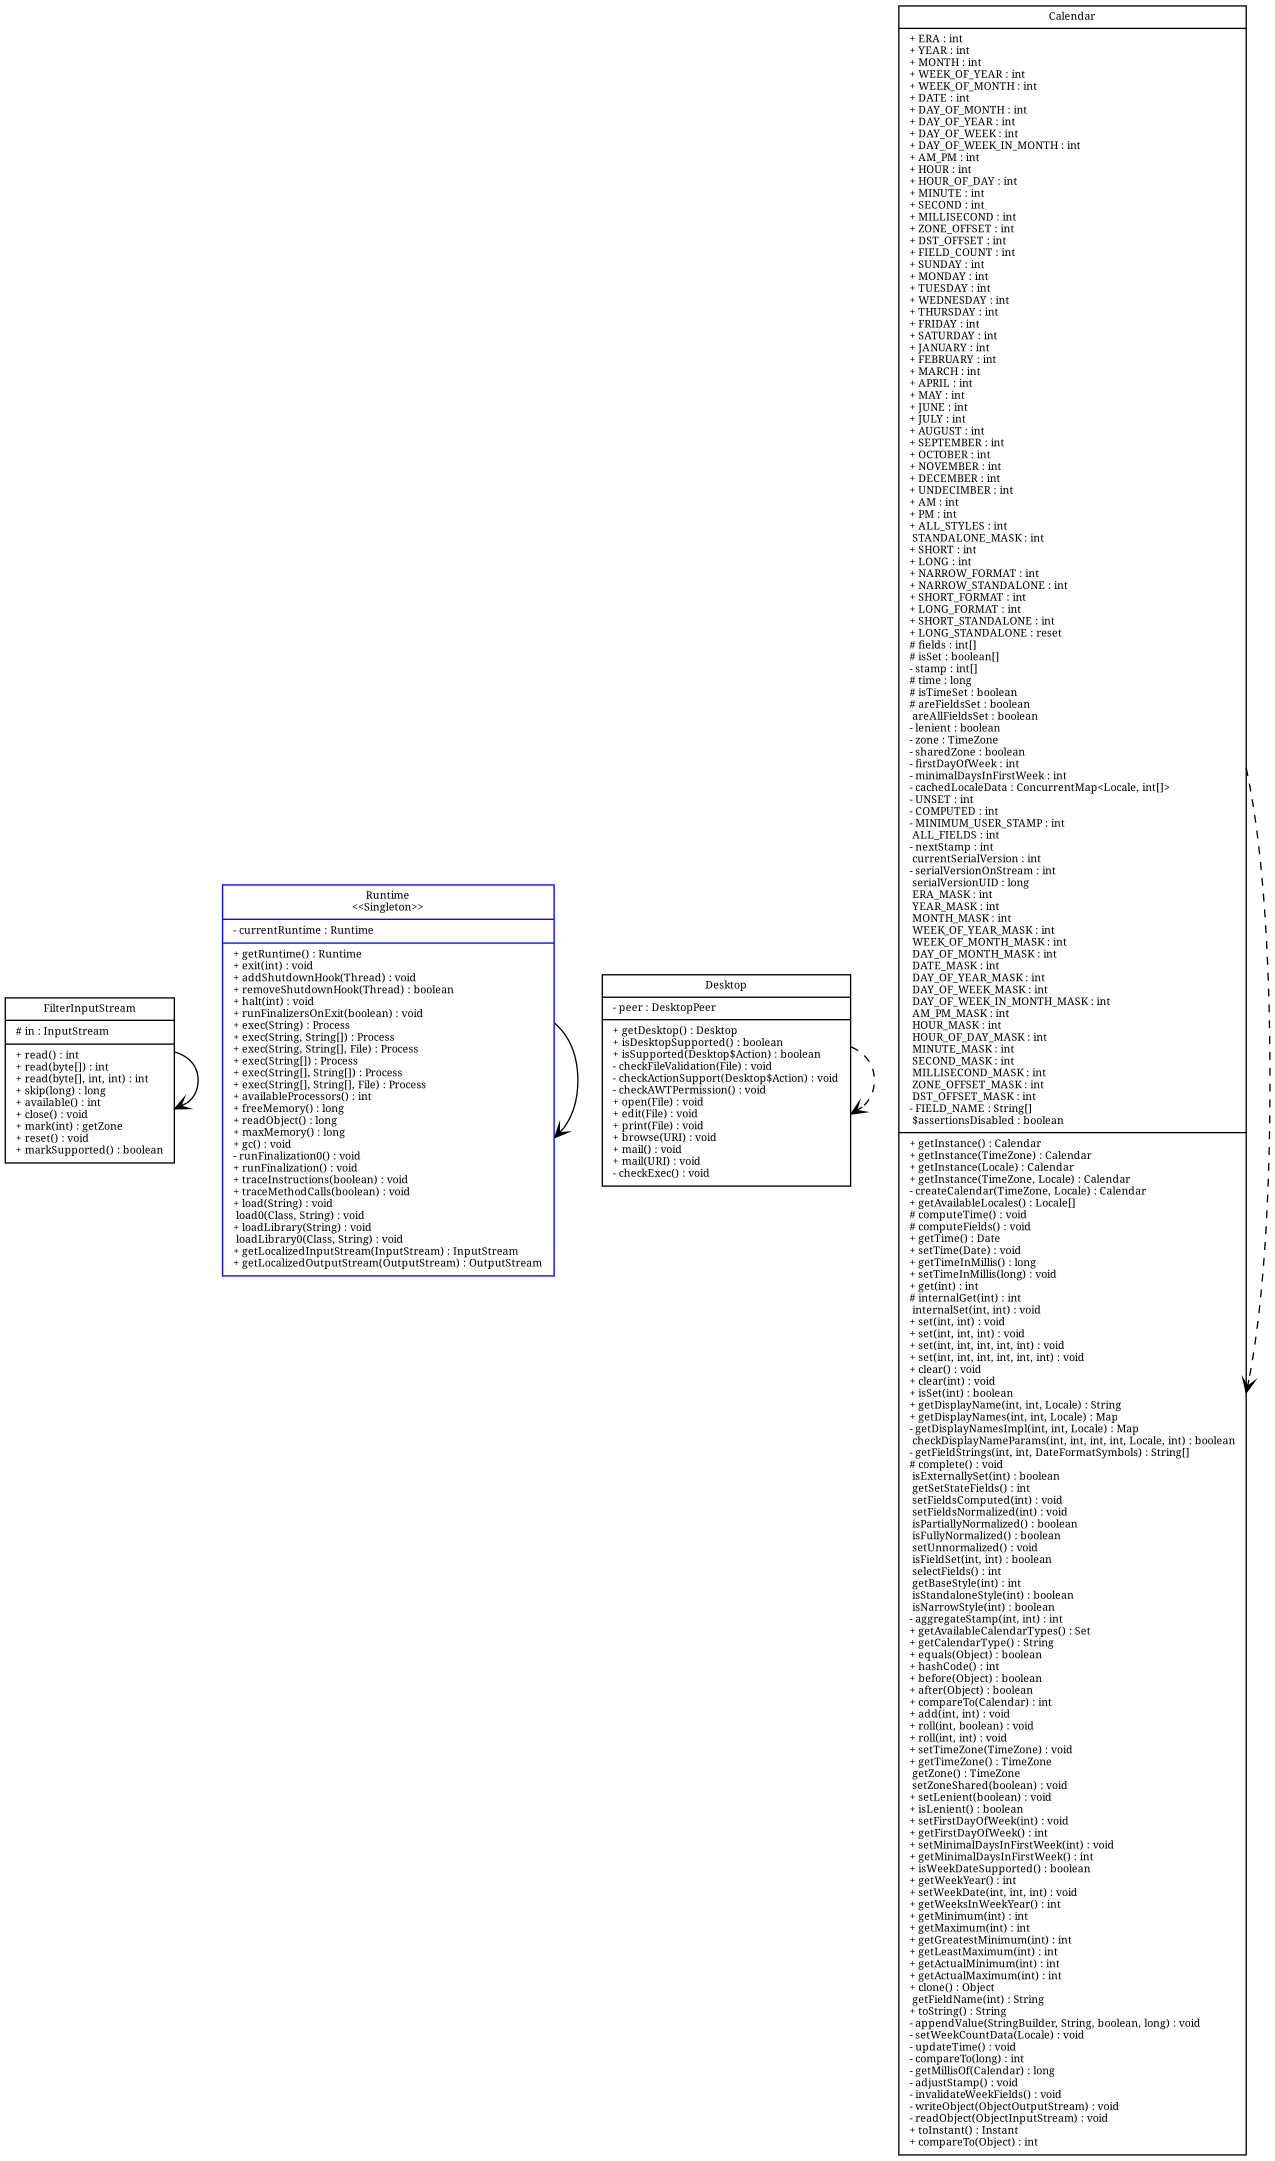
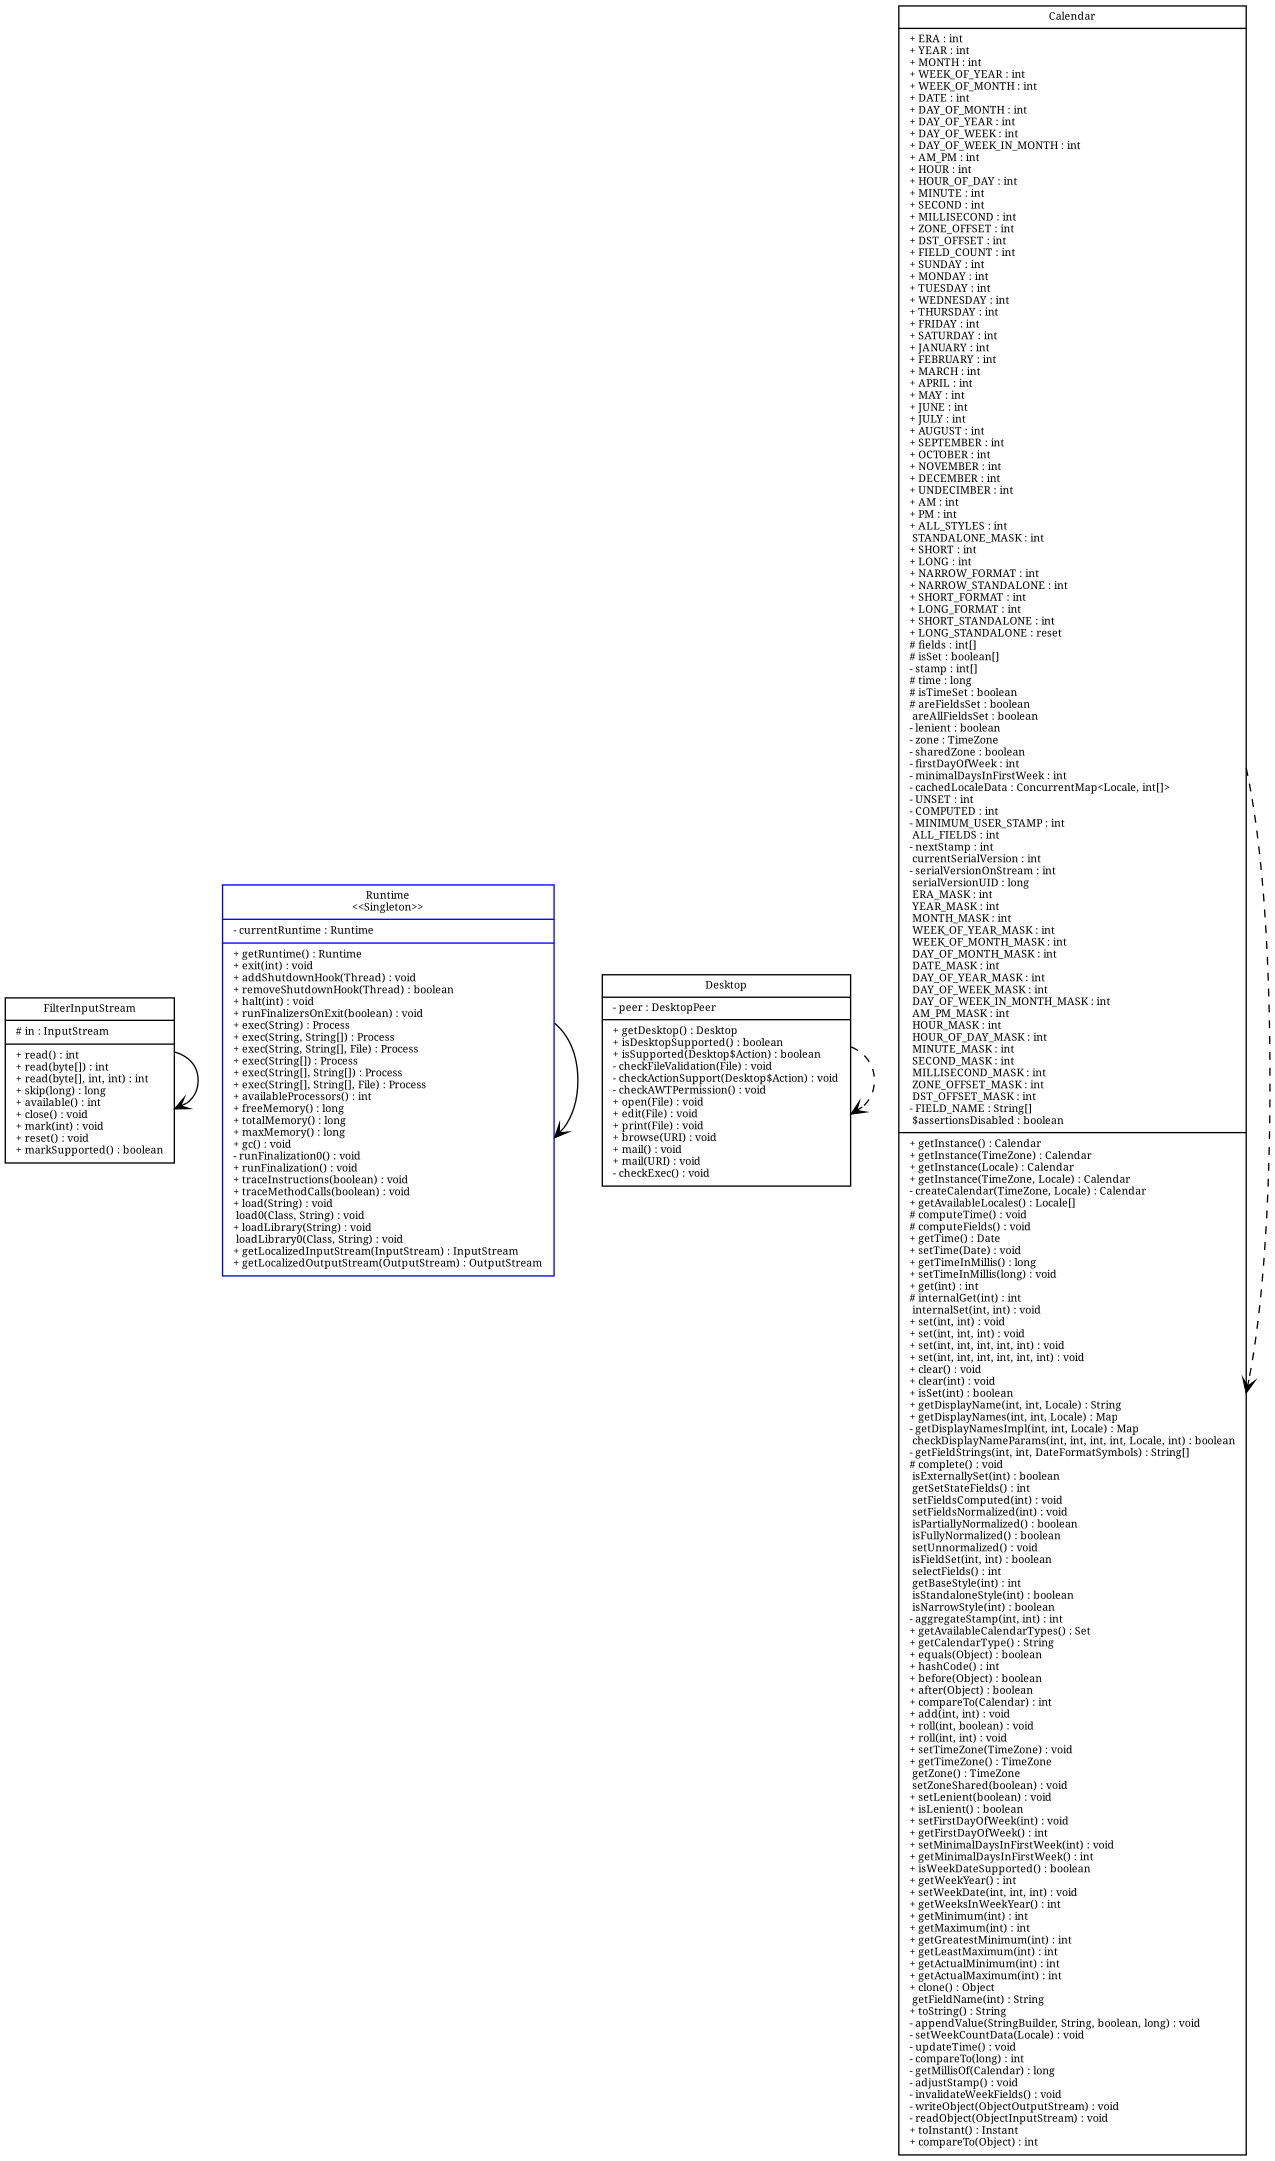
(285, 1121) -> (290, 1121)
(70, 1127) -> (60, 1127)
